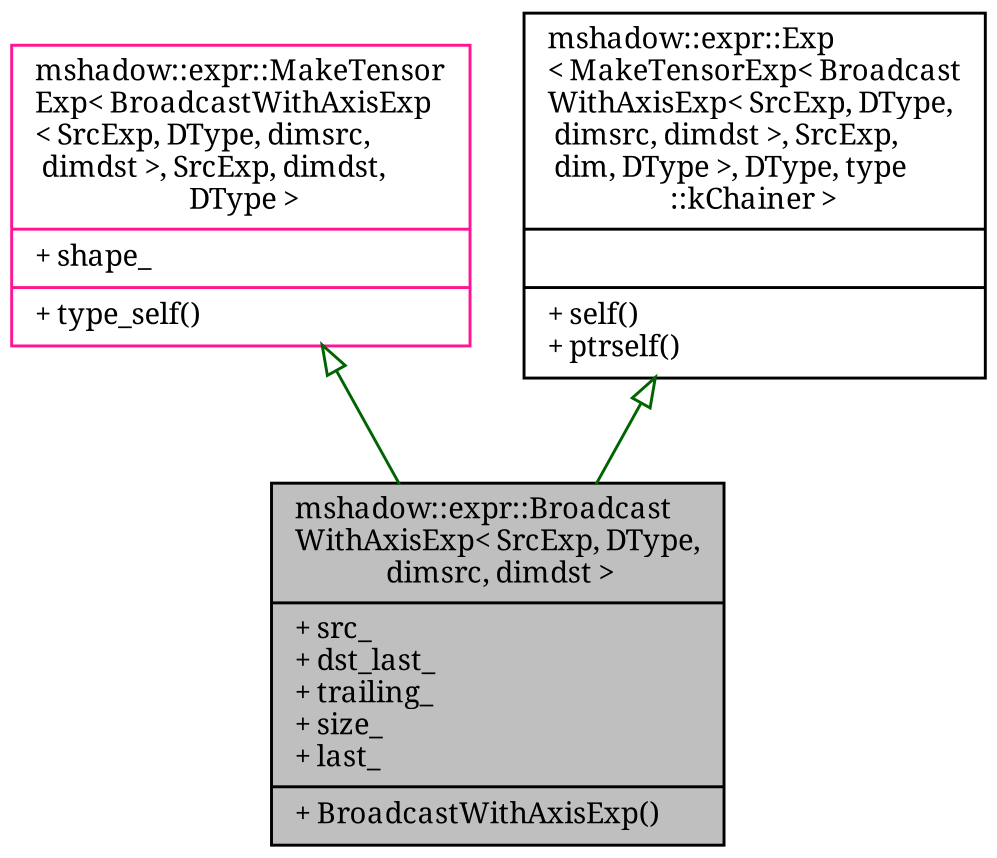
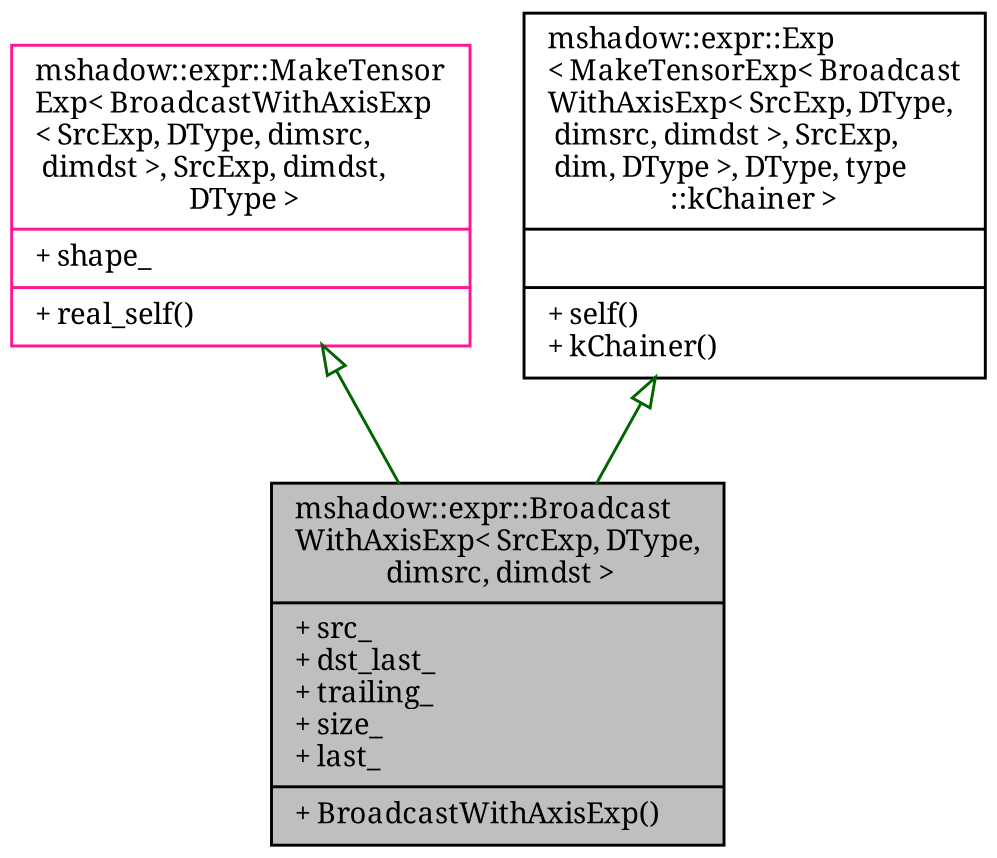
(120, 315) -> (115, 315)
(615, 347) -> (634, 347)
